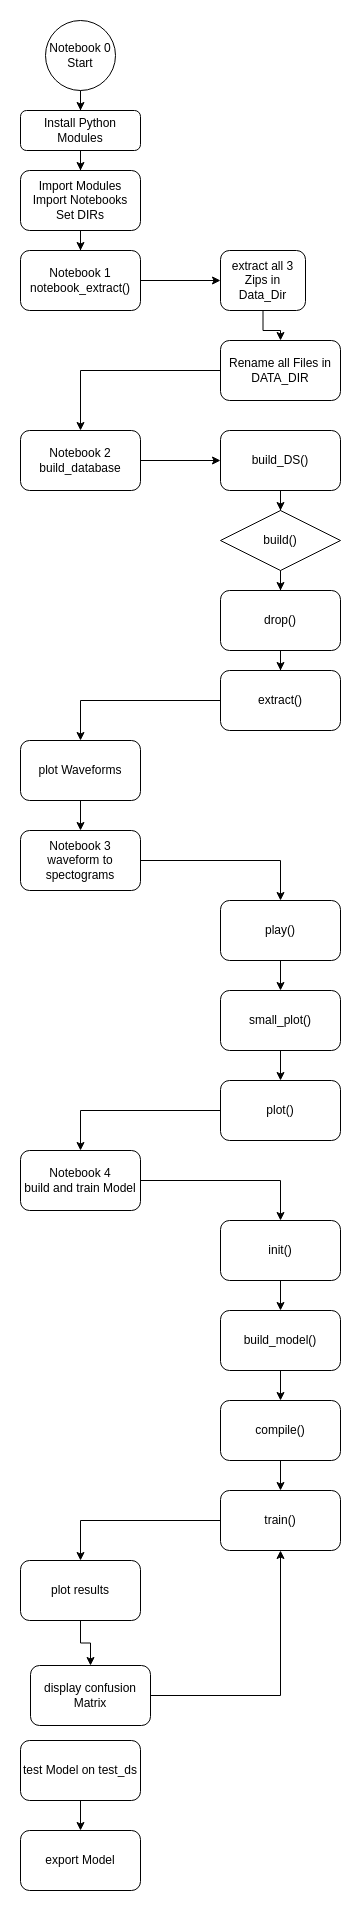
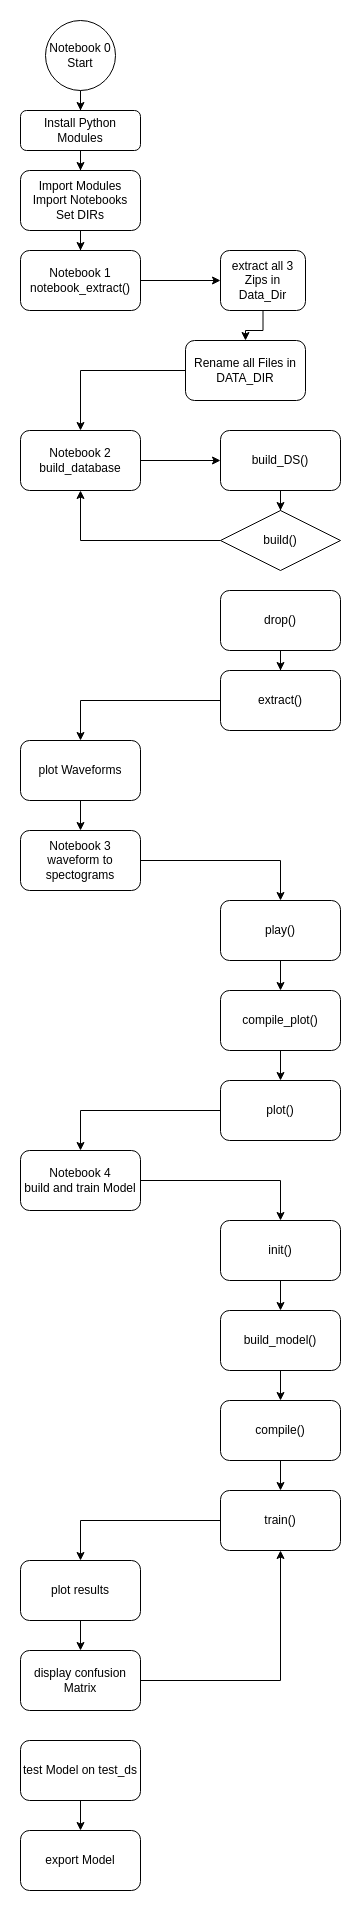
(281, 371) -> (246, 371)
(281, 585) -> (130, 541)
(281, 1021) -> (281, 1021)
(91, 1696) -> (81, 1681)
